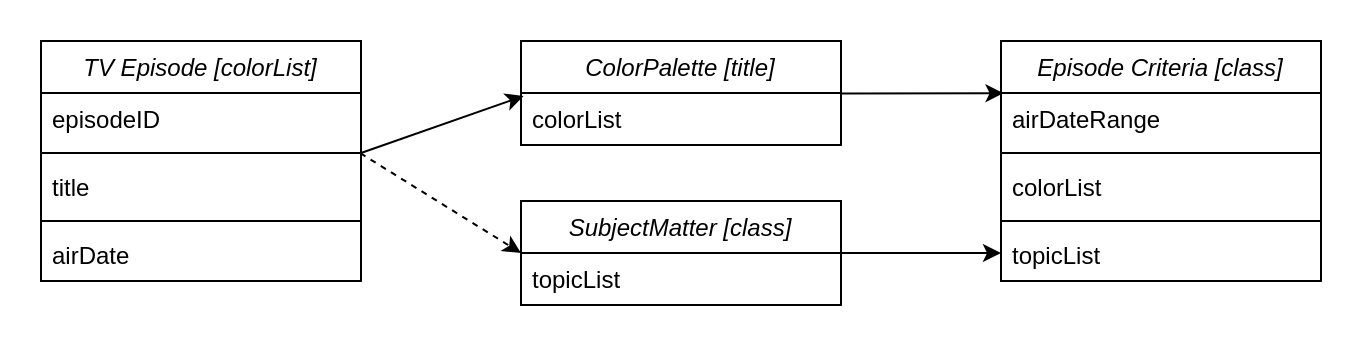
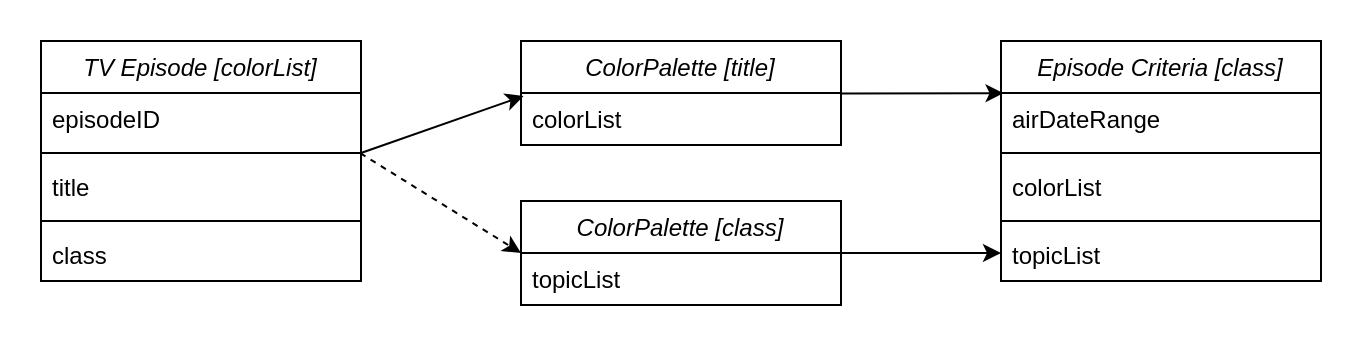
(680, 228) -> (680, 228)
(96, 256) -> (82, 256)
